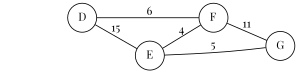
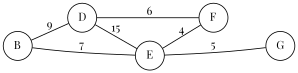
(247, 32) -> none
none -> (18, 46)
